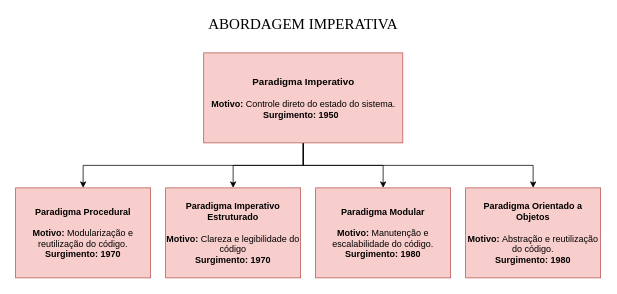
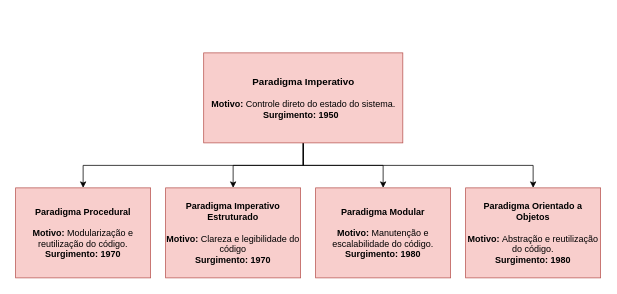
(303, 23) -> none
